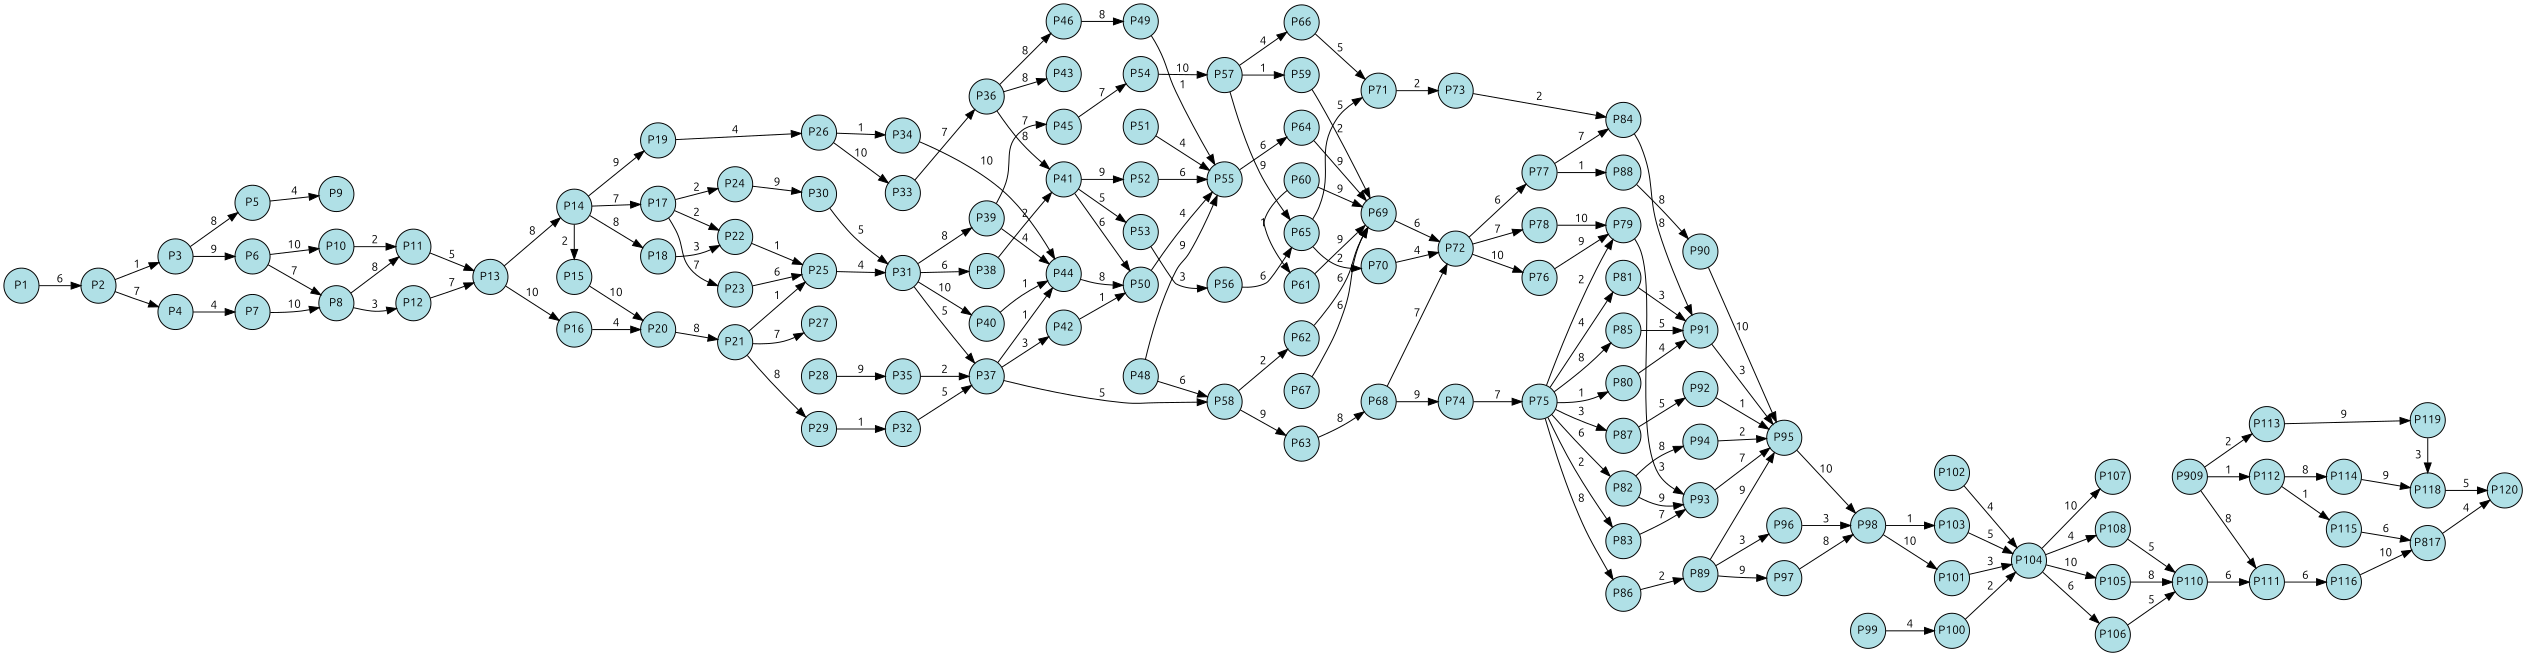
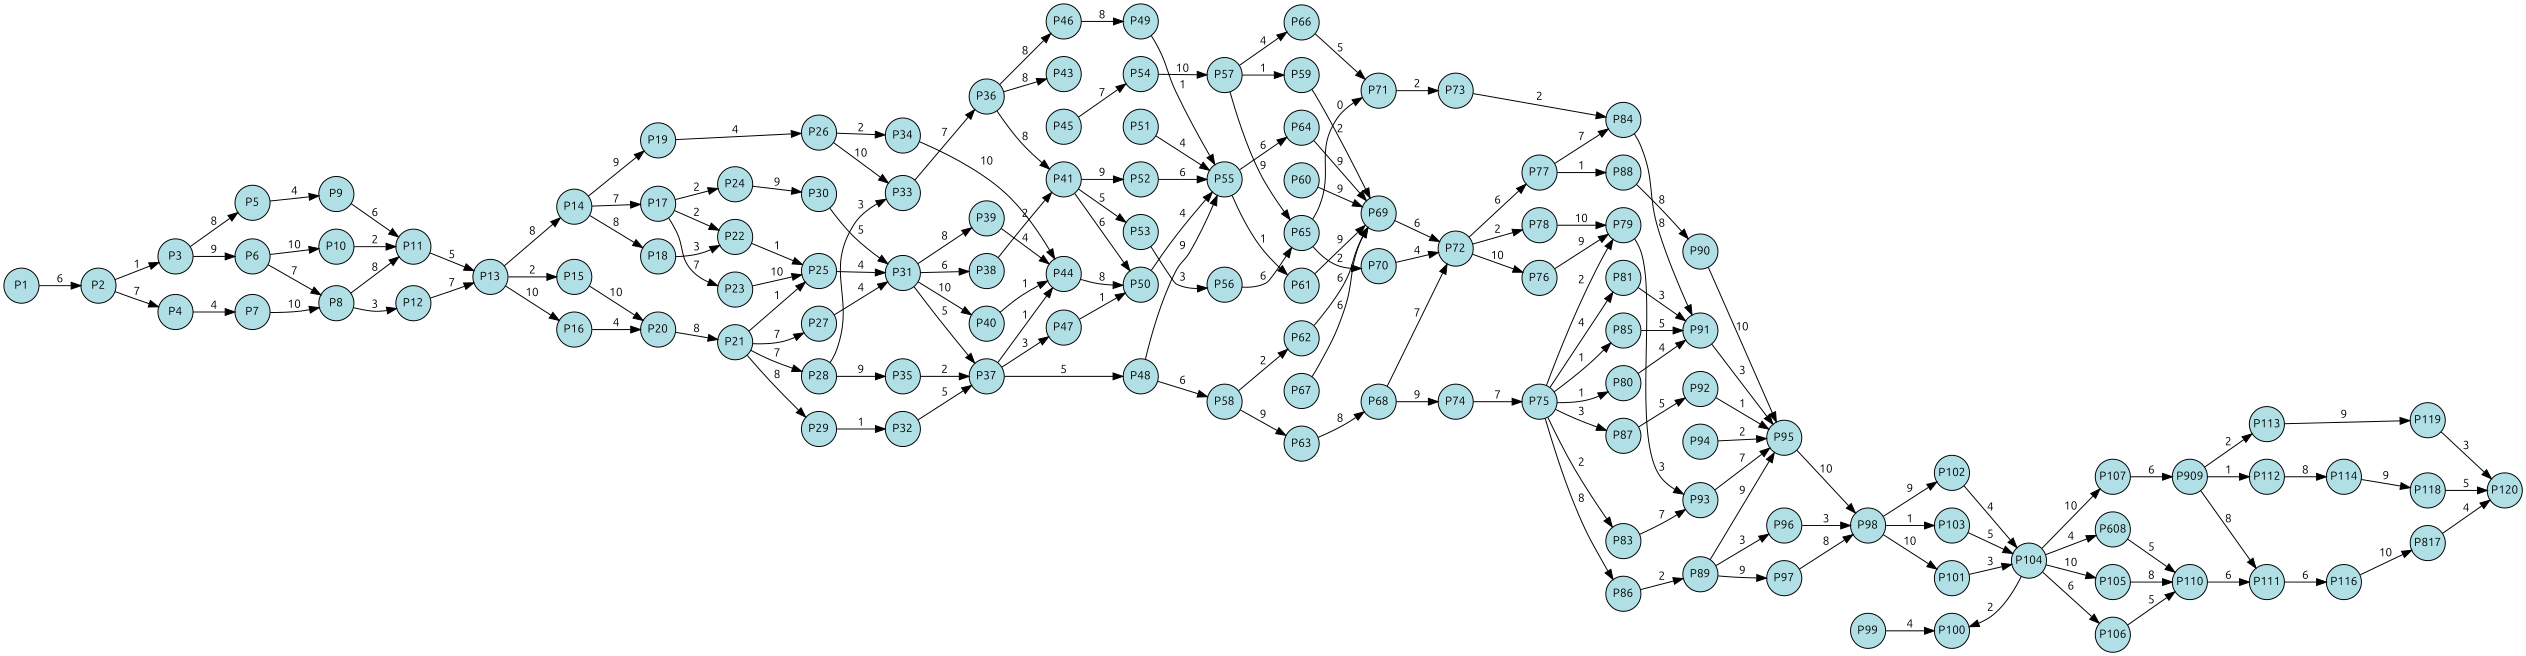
(1340, 106) -> (1340, 106)
(861, 128) -> (861, 128)
(1009, 158) -> none
none -> (371, 217)
(1265, 226) -> (1252, 234)
(1498, 230) -> (1498, 230)
(574, 237) -> (528, 277)
(777, 273) -> (777, 273)
none -> (841, 278)
none -> (857, 301)
(1064, 328) -> (1064, 328)
(1581, 358) -> (1581, 358)
none -> (771, 360)
(1100, 400) -> (1059, 376)
(2428, 450) -> (2463, 452)
none -> (2146, 477)
(1623, 488) -> none
none -> (1906, 502)
(2113, 529) -> (2113, 529)
(2344, 529) -> none
(1987, 599) -> (2004, 604)
